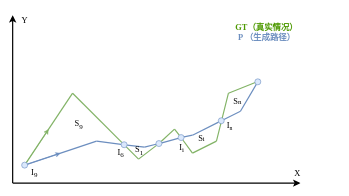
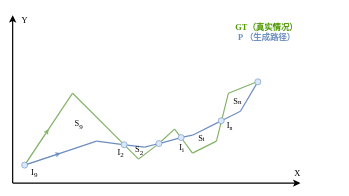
(139, 151) -> (139, 151)
(121, 153) -> (121, 153)
